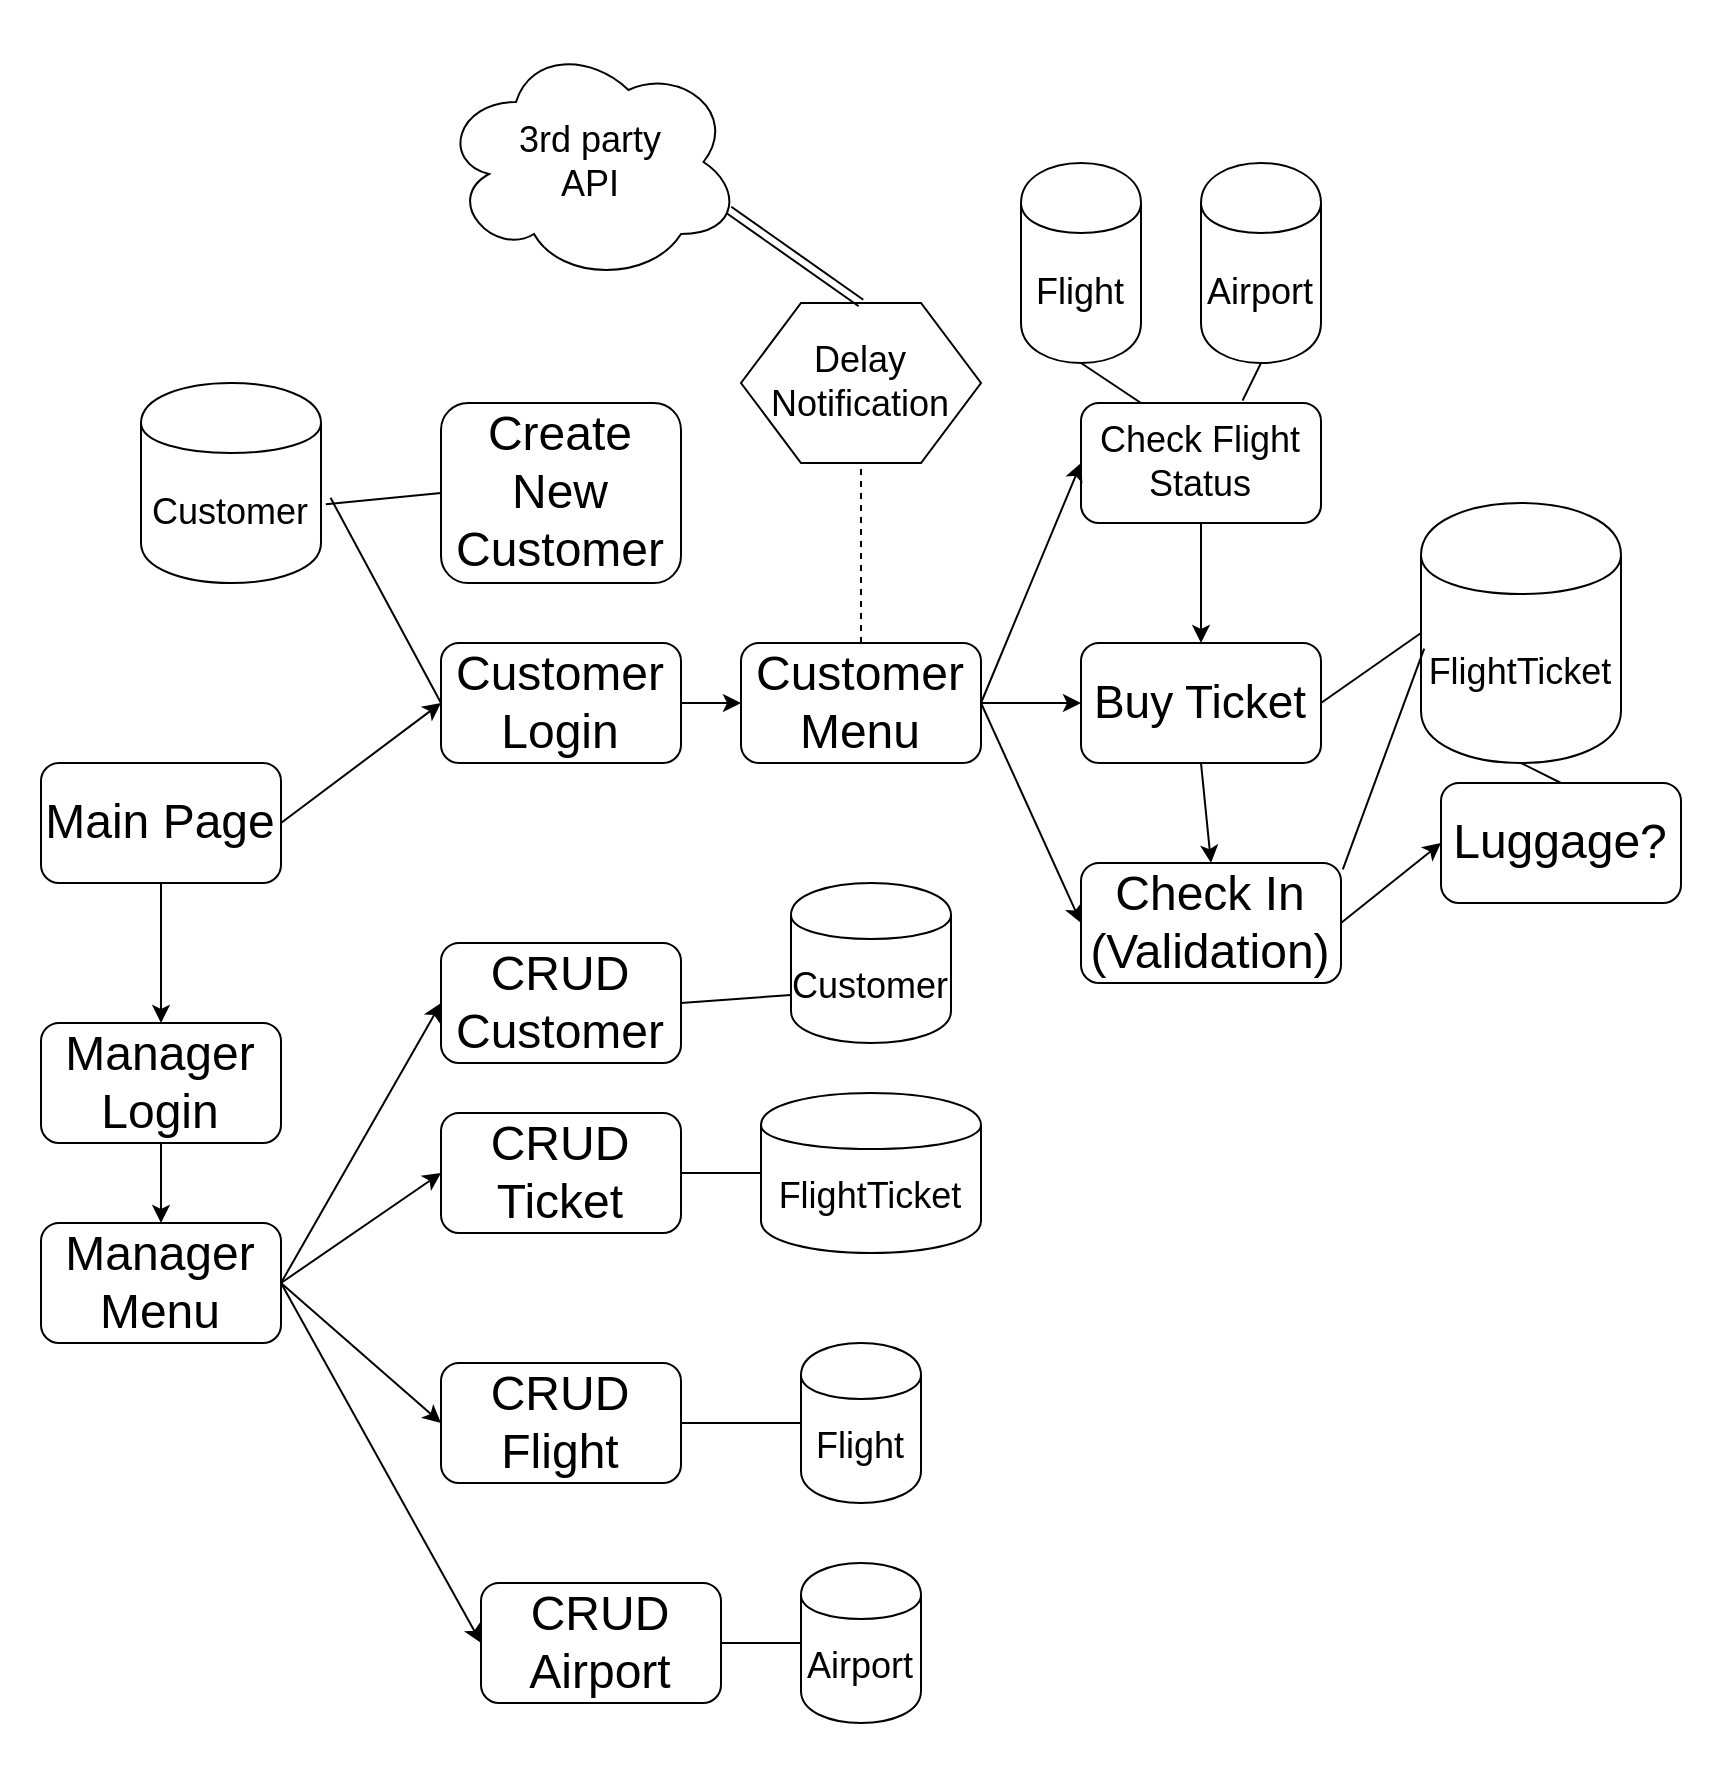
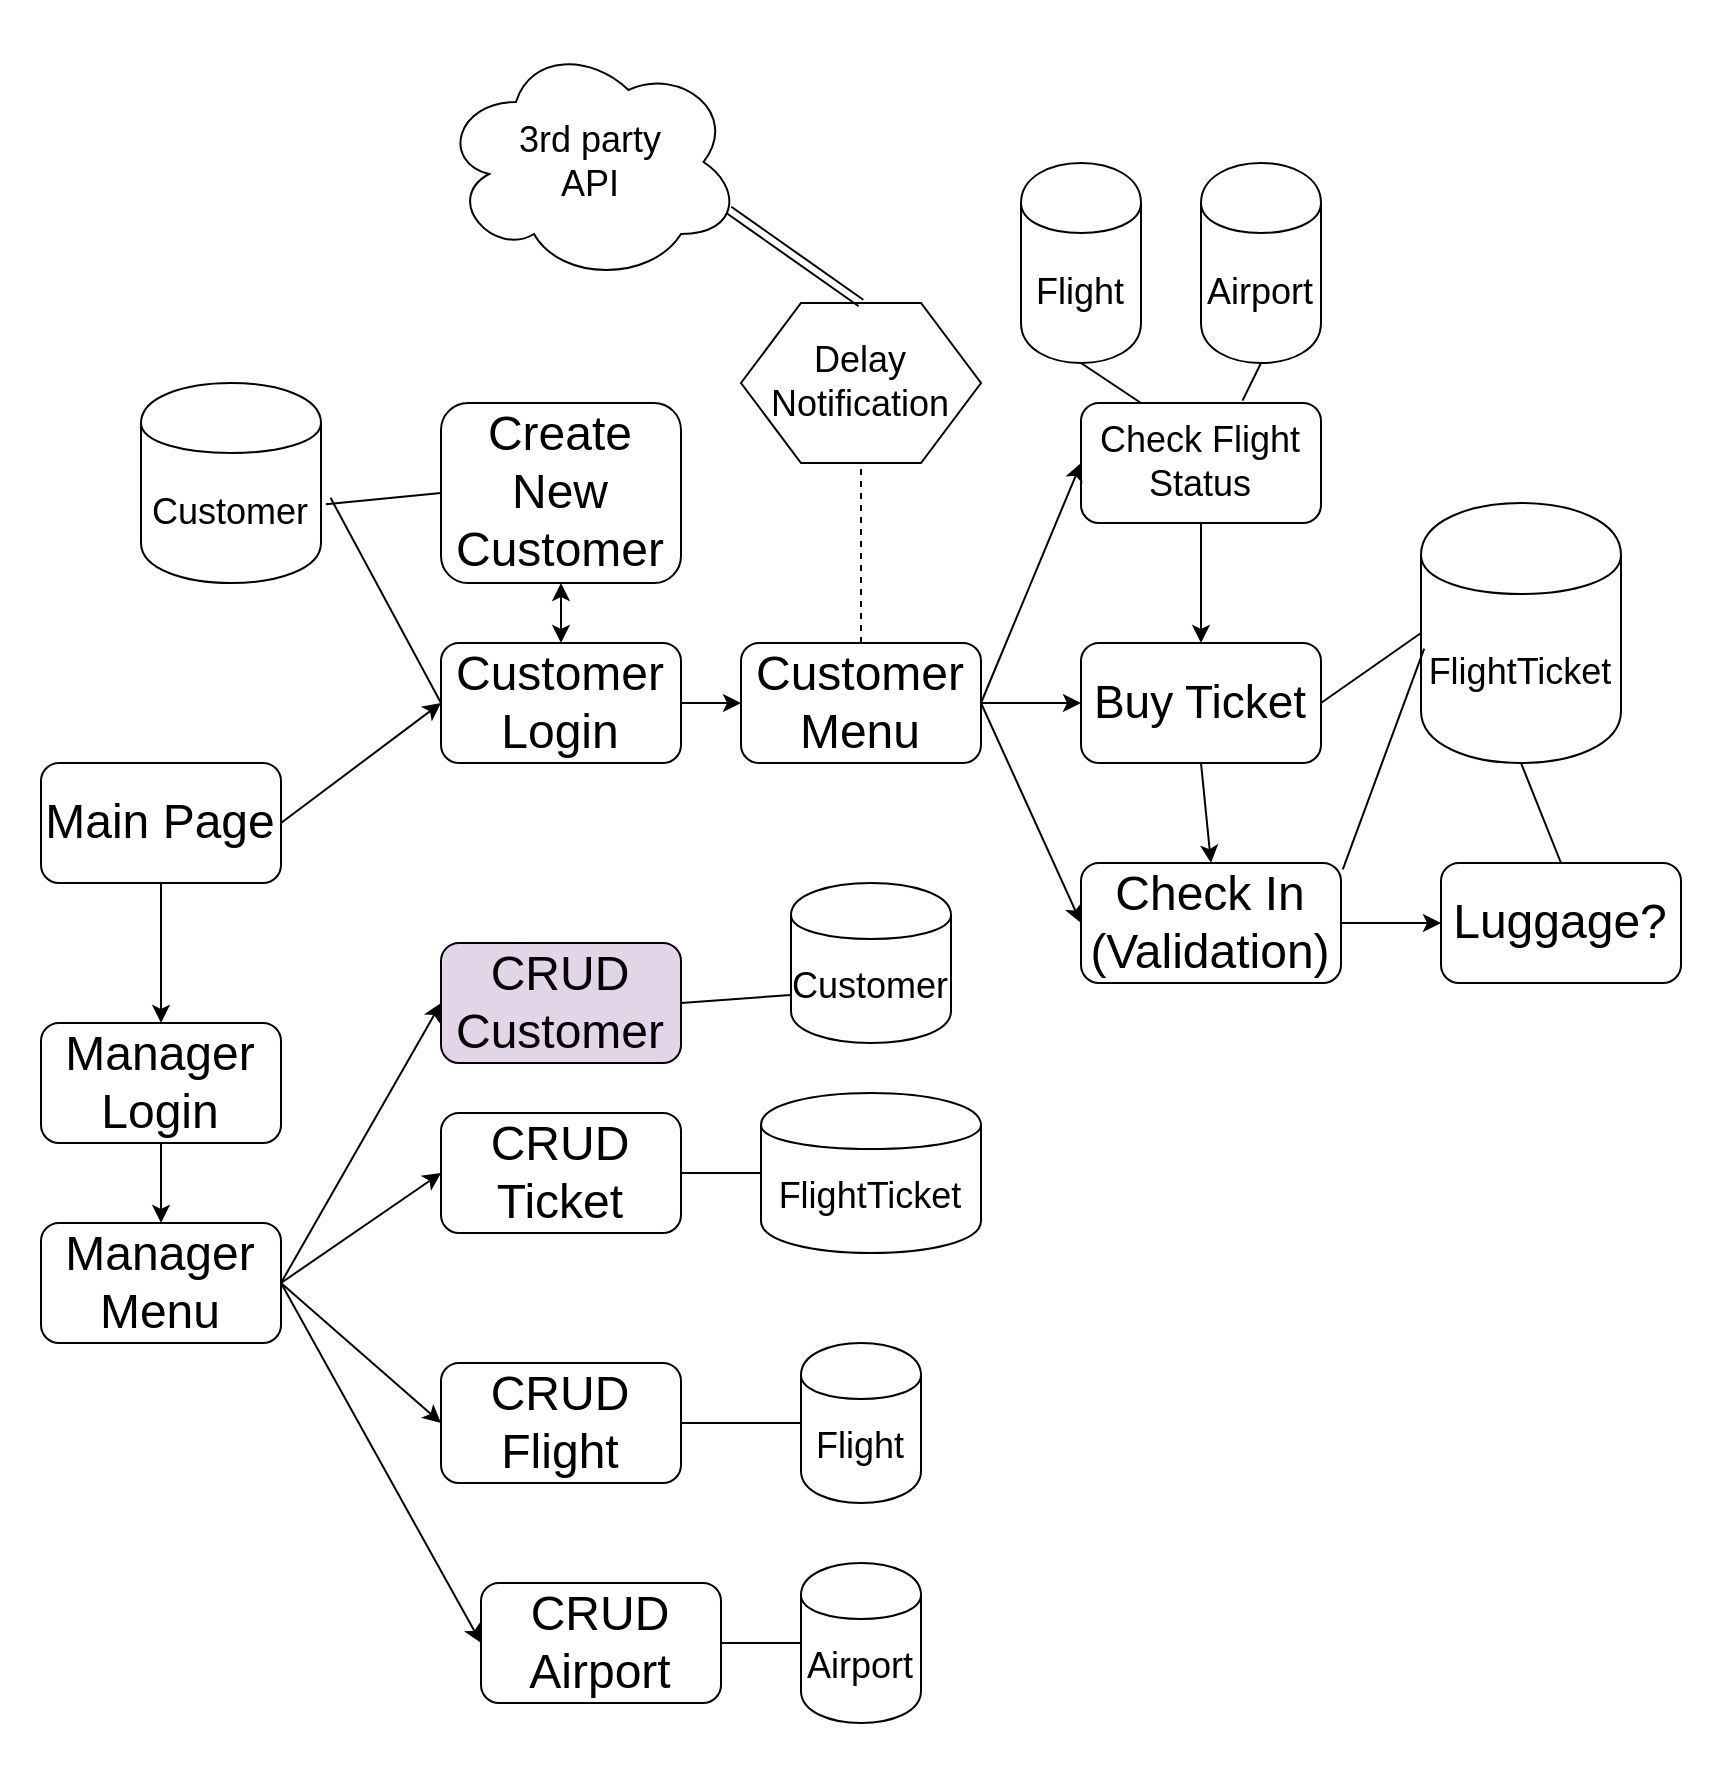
none -> (561, 613)
(1561, 843) -> (1561, 923)
(561, 1003) -> (561, 1003)
